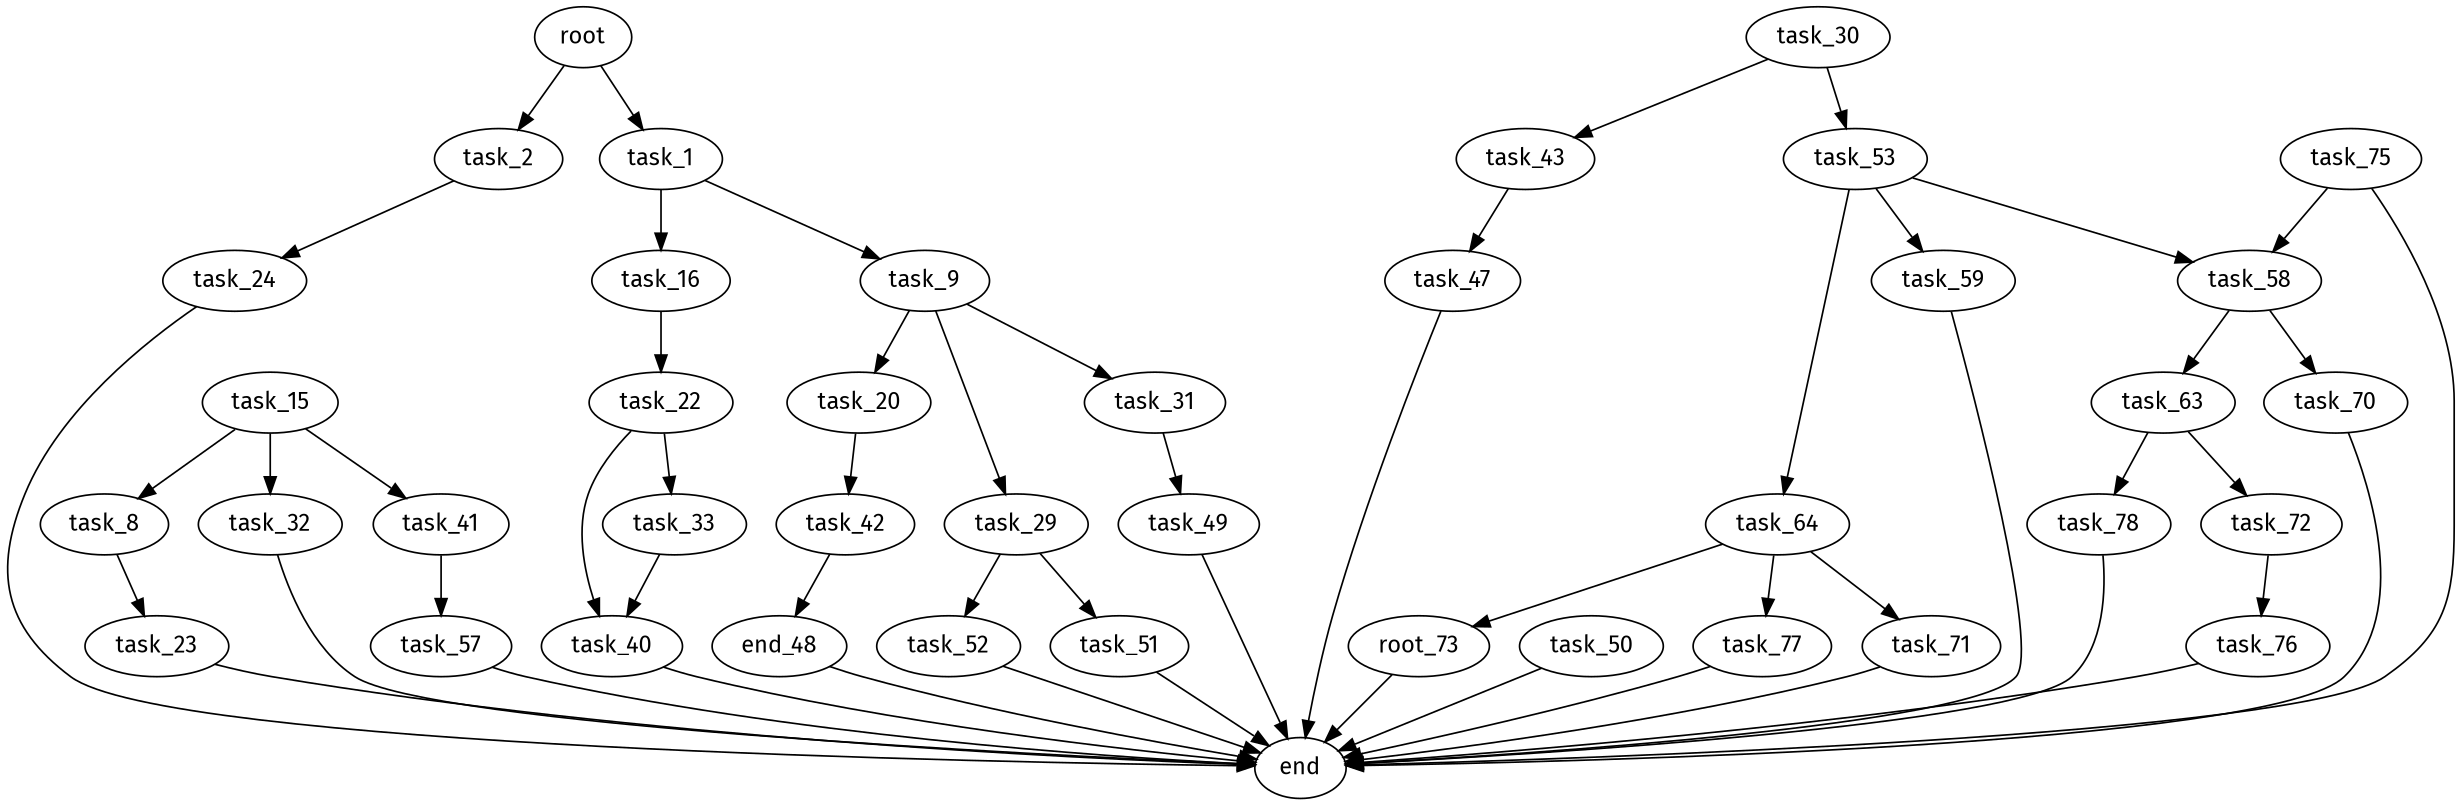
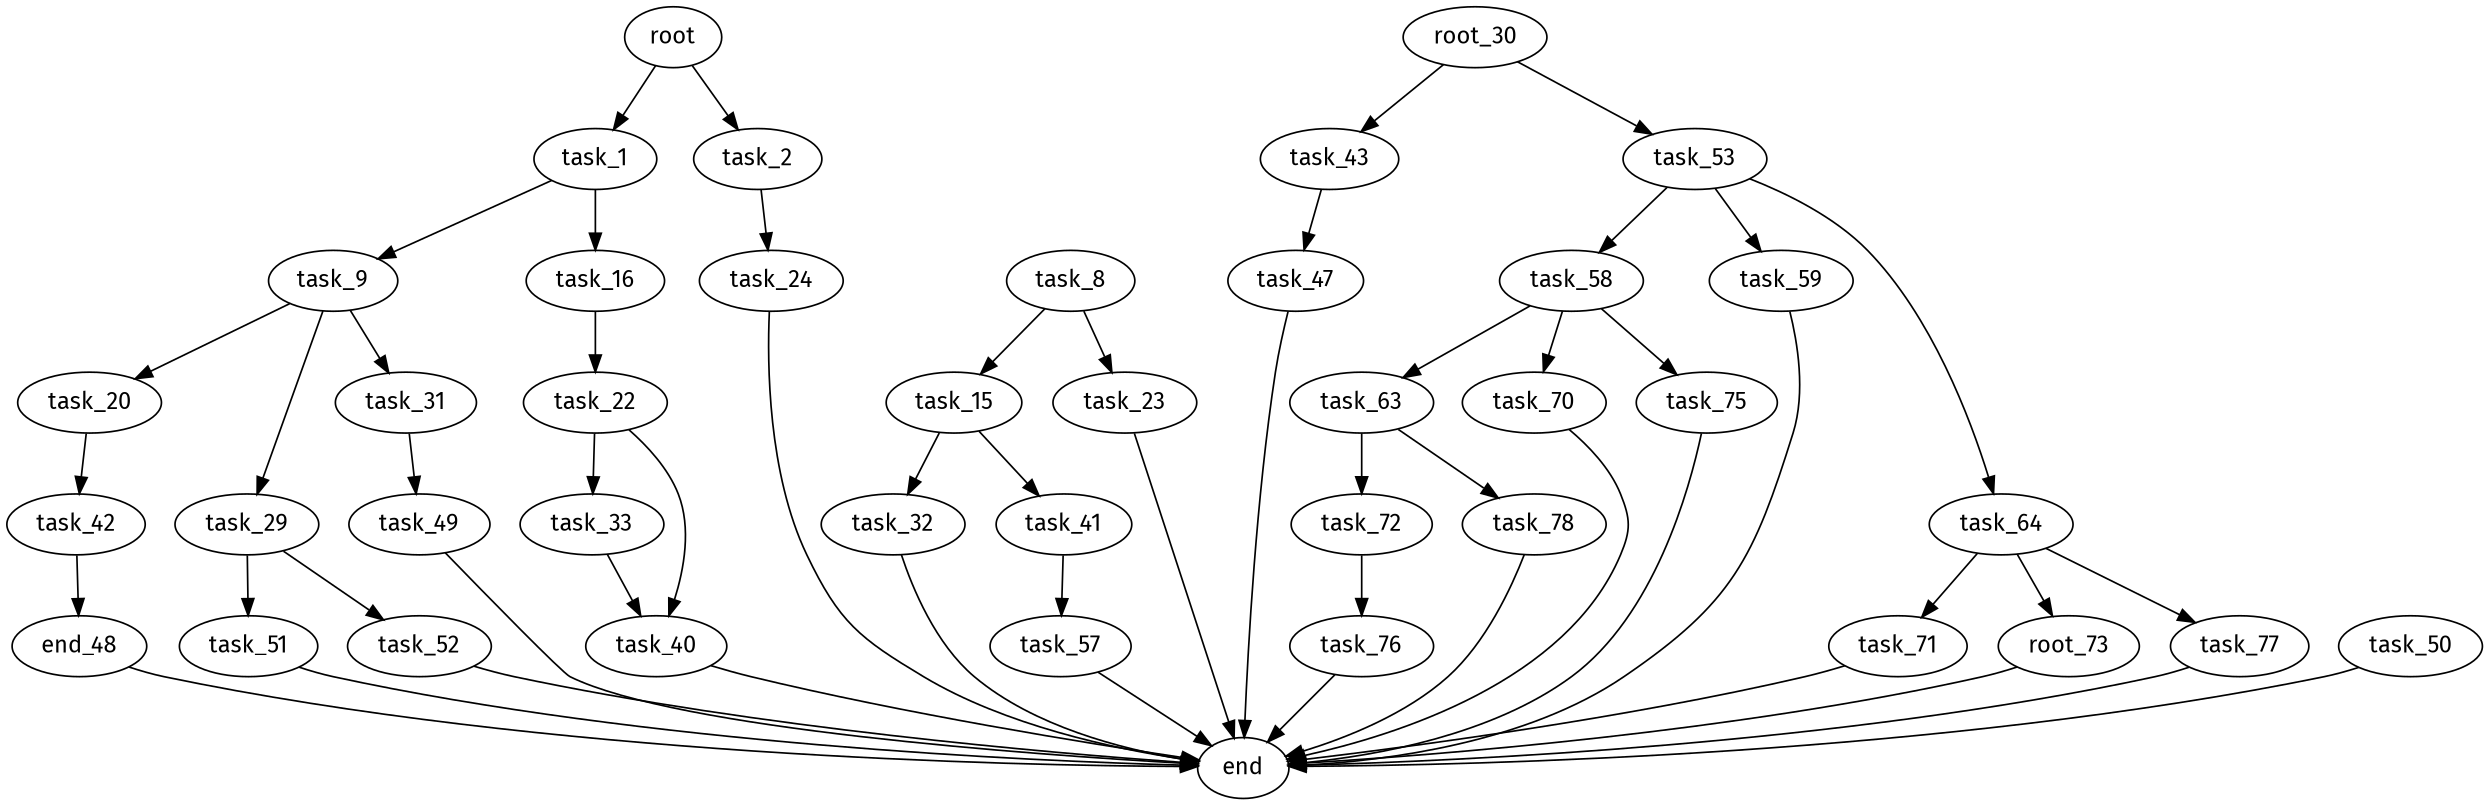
(1818, 37) -> (1475, 37)
(2306, 213) -> (1633, 336)
(194, 459) -> (1019, 335)
